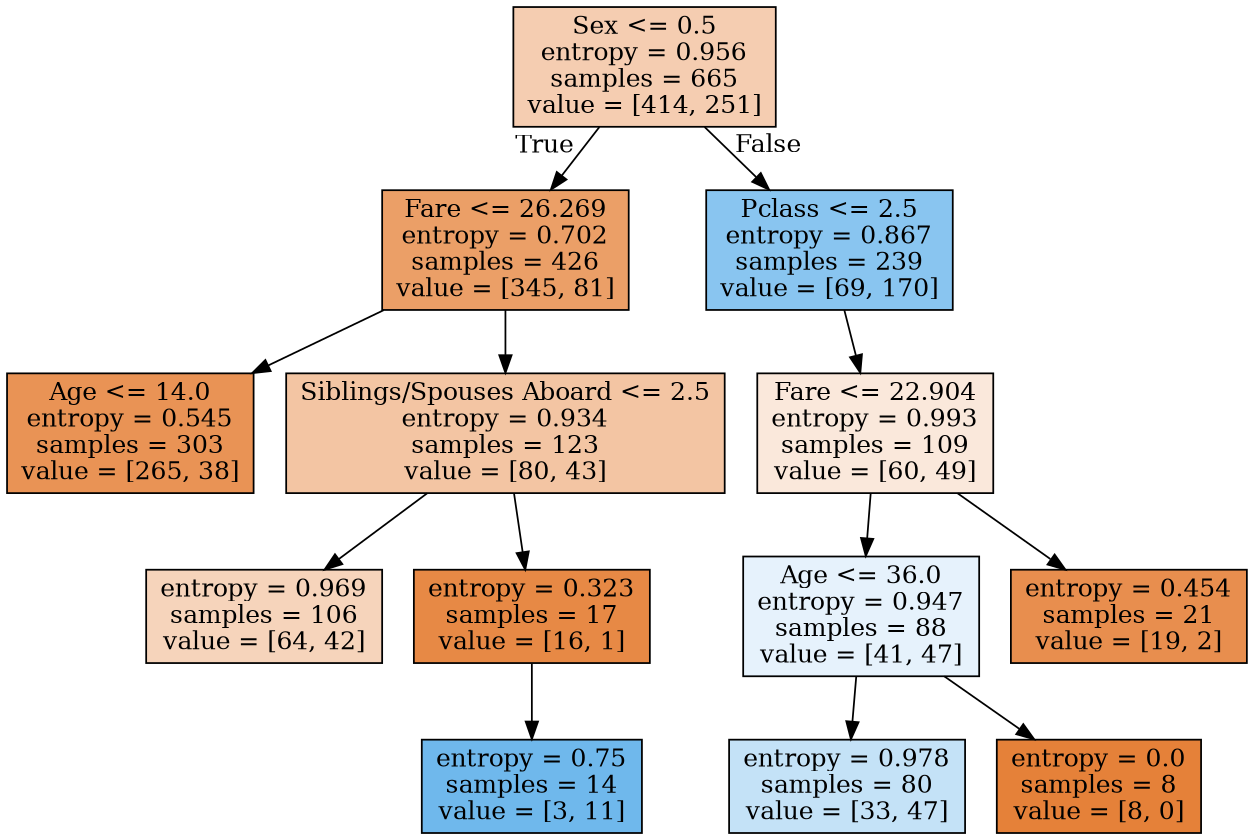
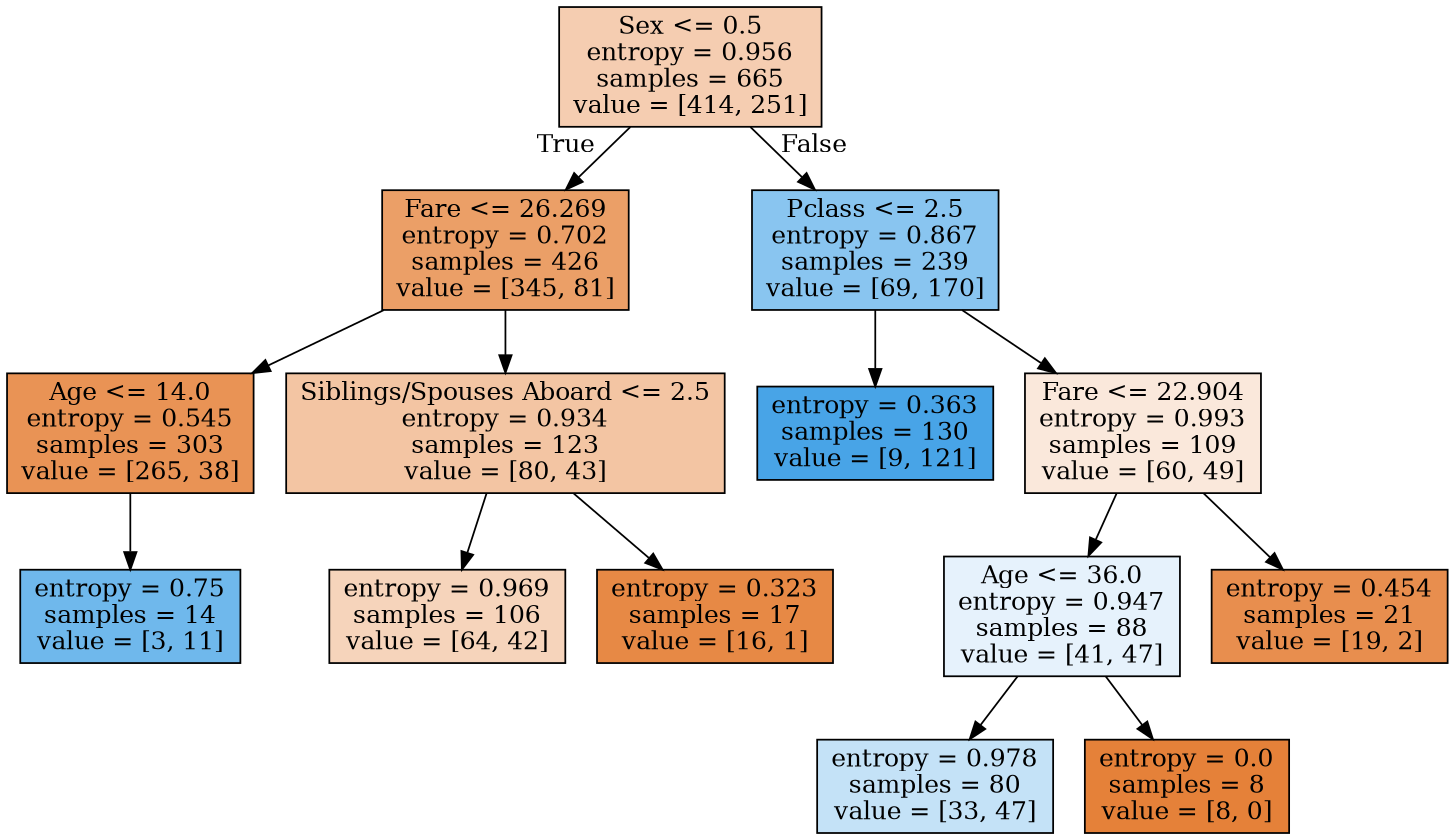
none -> (875, 433)
(532, 692) -> (130, 522)
